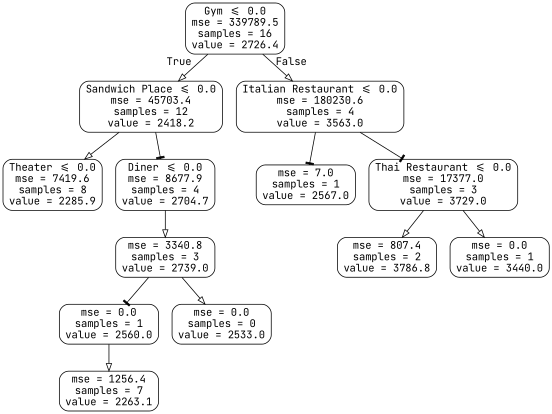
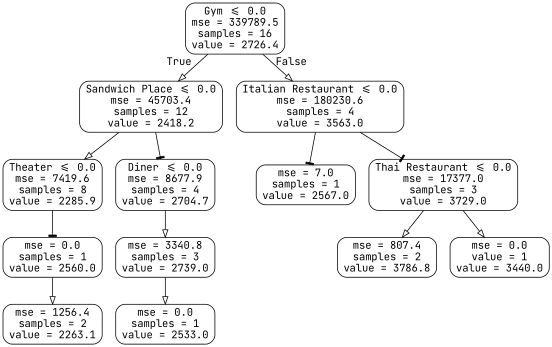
(500, 257) -> (500, 257)
(138, 289) -> (53, 222)
(222, 324) -> (165, 324)
(109, 391) -> (53, 324)
